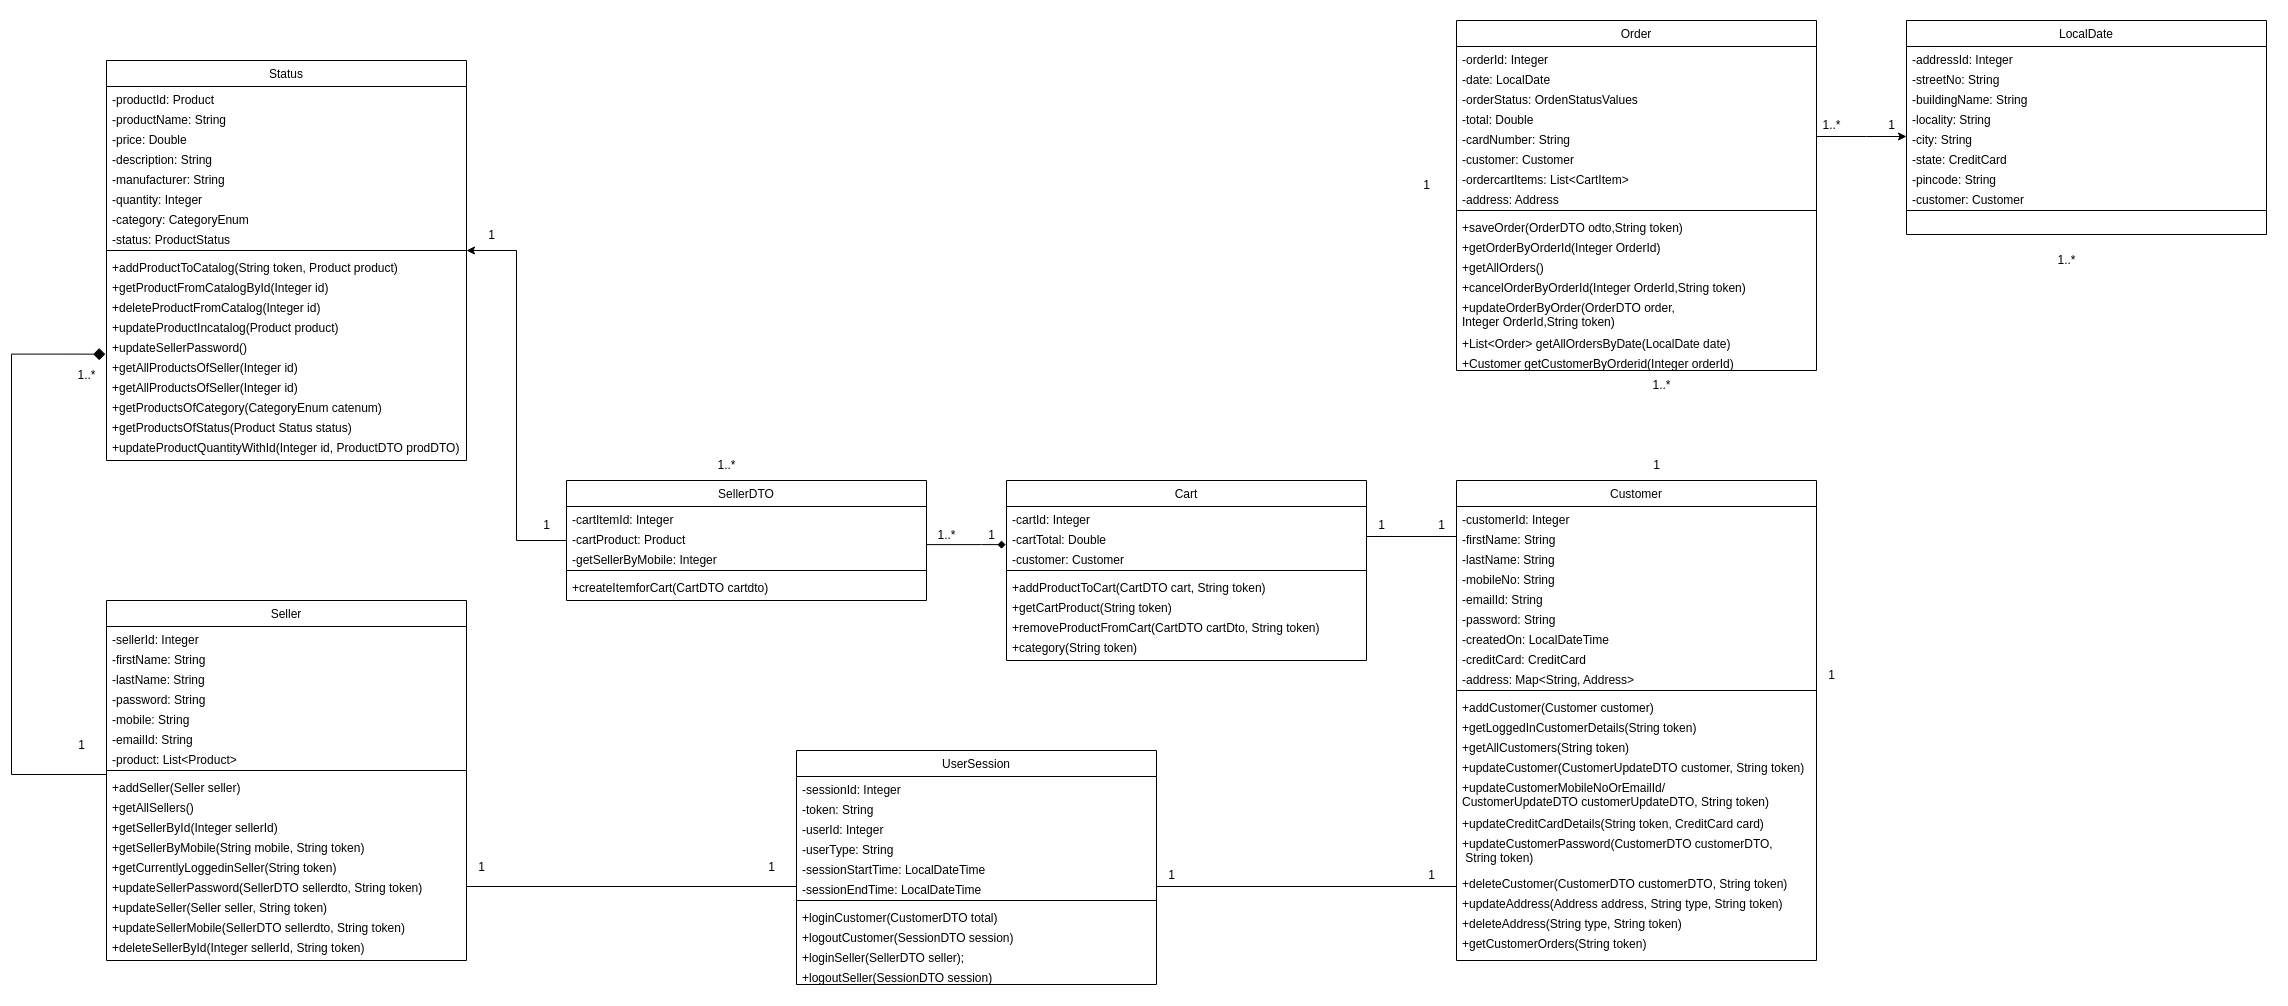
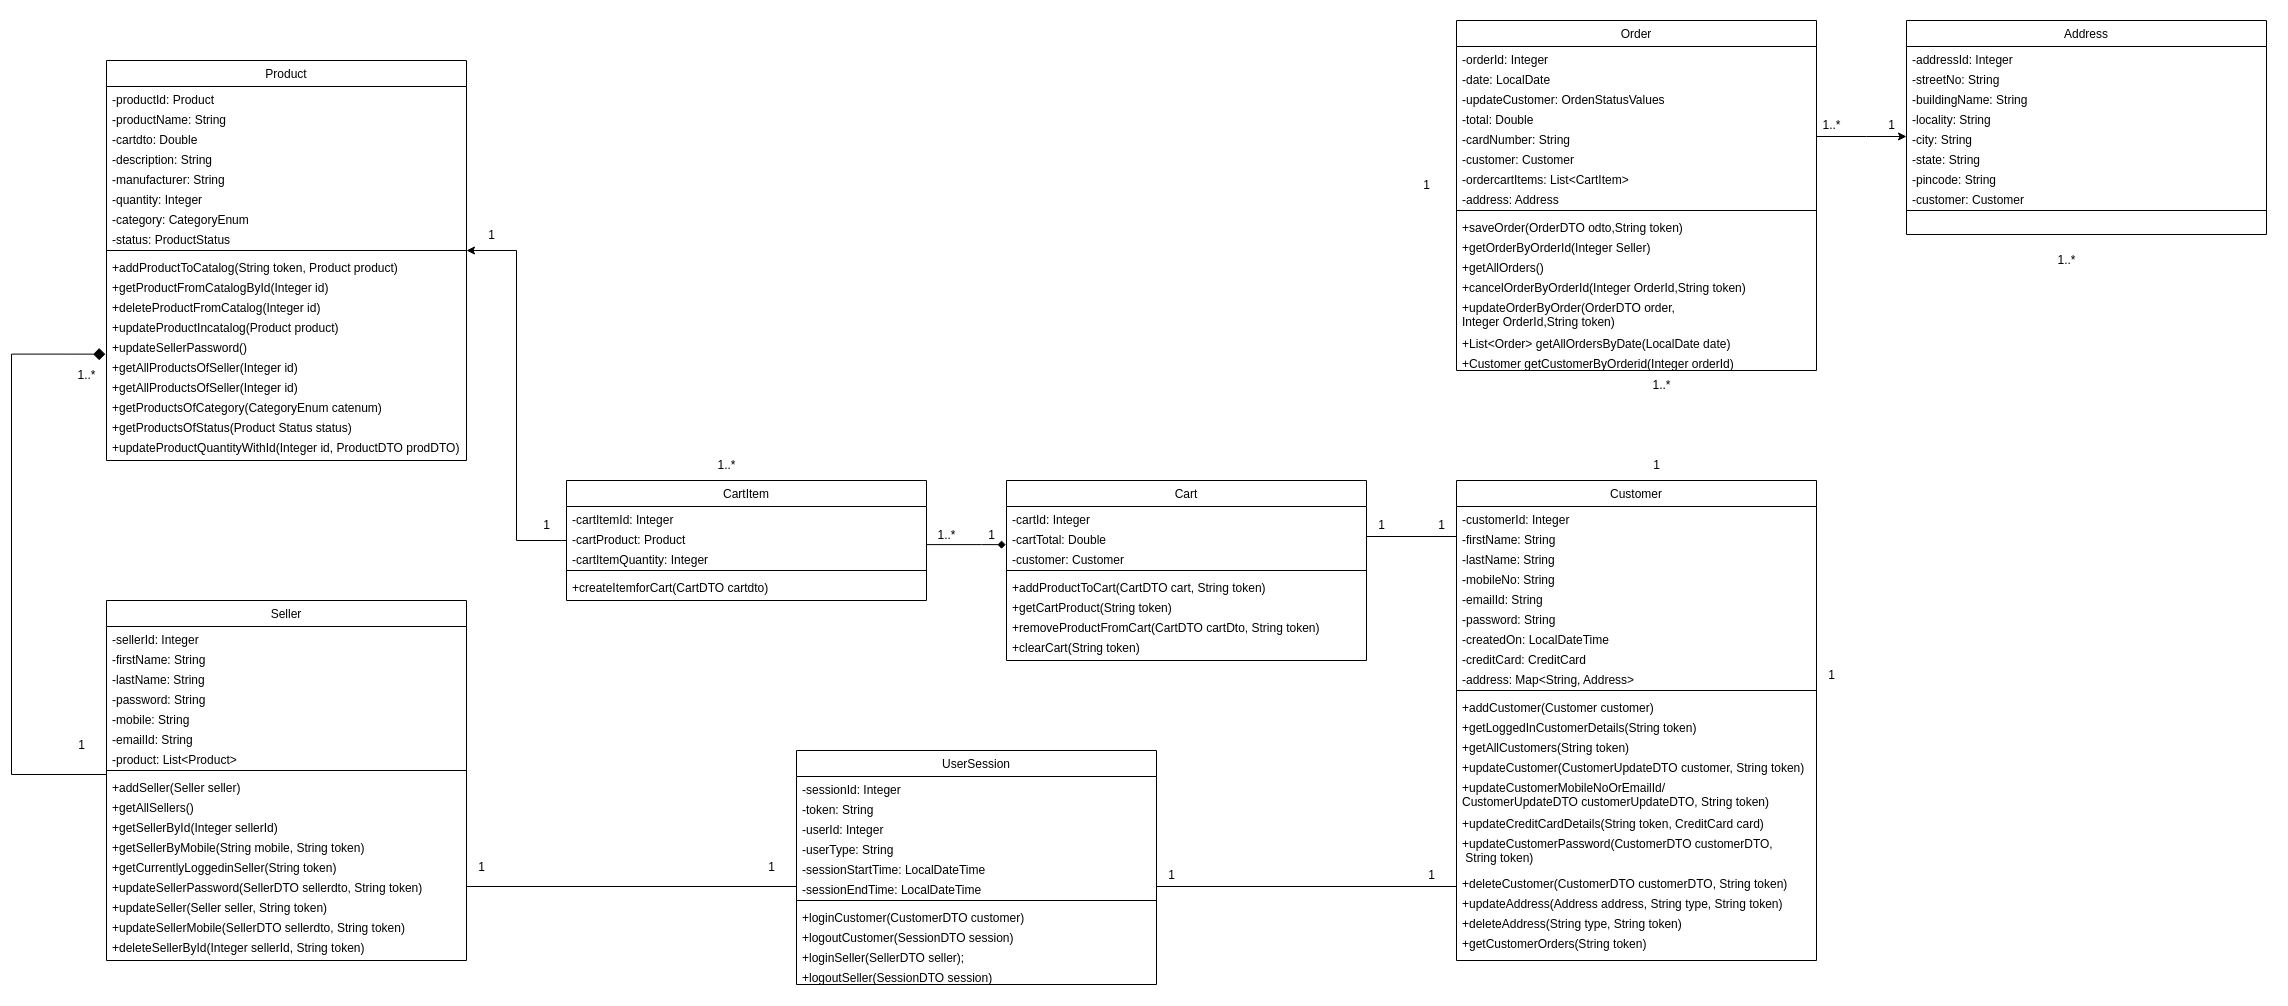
(2086, 34) -> (2086, 34)
(286, 74) -> (286, 74)
(1561, 100) -> (1572, 100)
(153, 140) -> (161, 140)
(1968, 160) -> (1954, 160)
(1578, 248) -> (1572, 248)
(746, 494) -> (746, 494)
(653, 560) -> (655, 560)
(1086, 648) -> (1088, 648)
(907, 918) -> (918, 918)
